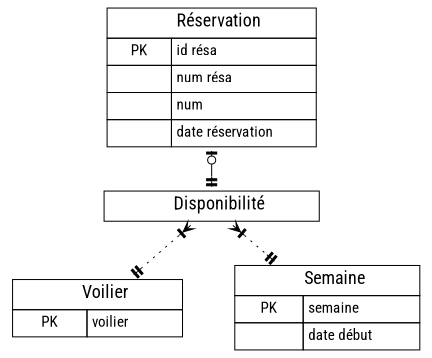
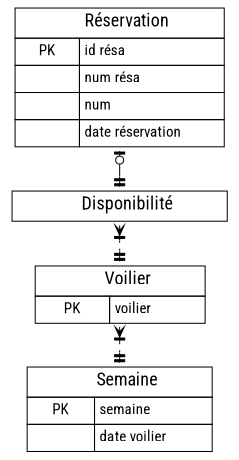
(256, 245) -> (120, 347)
(340, 335) -> (133, 437)
